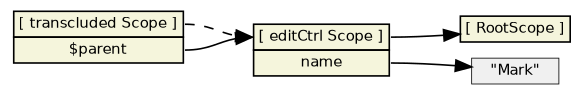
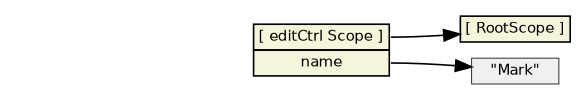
(98, 37) -> none
